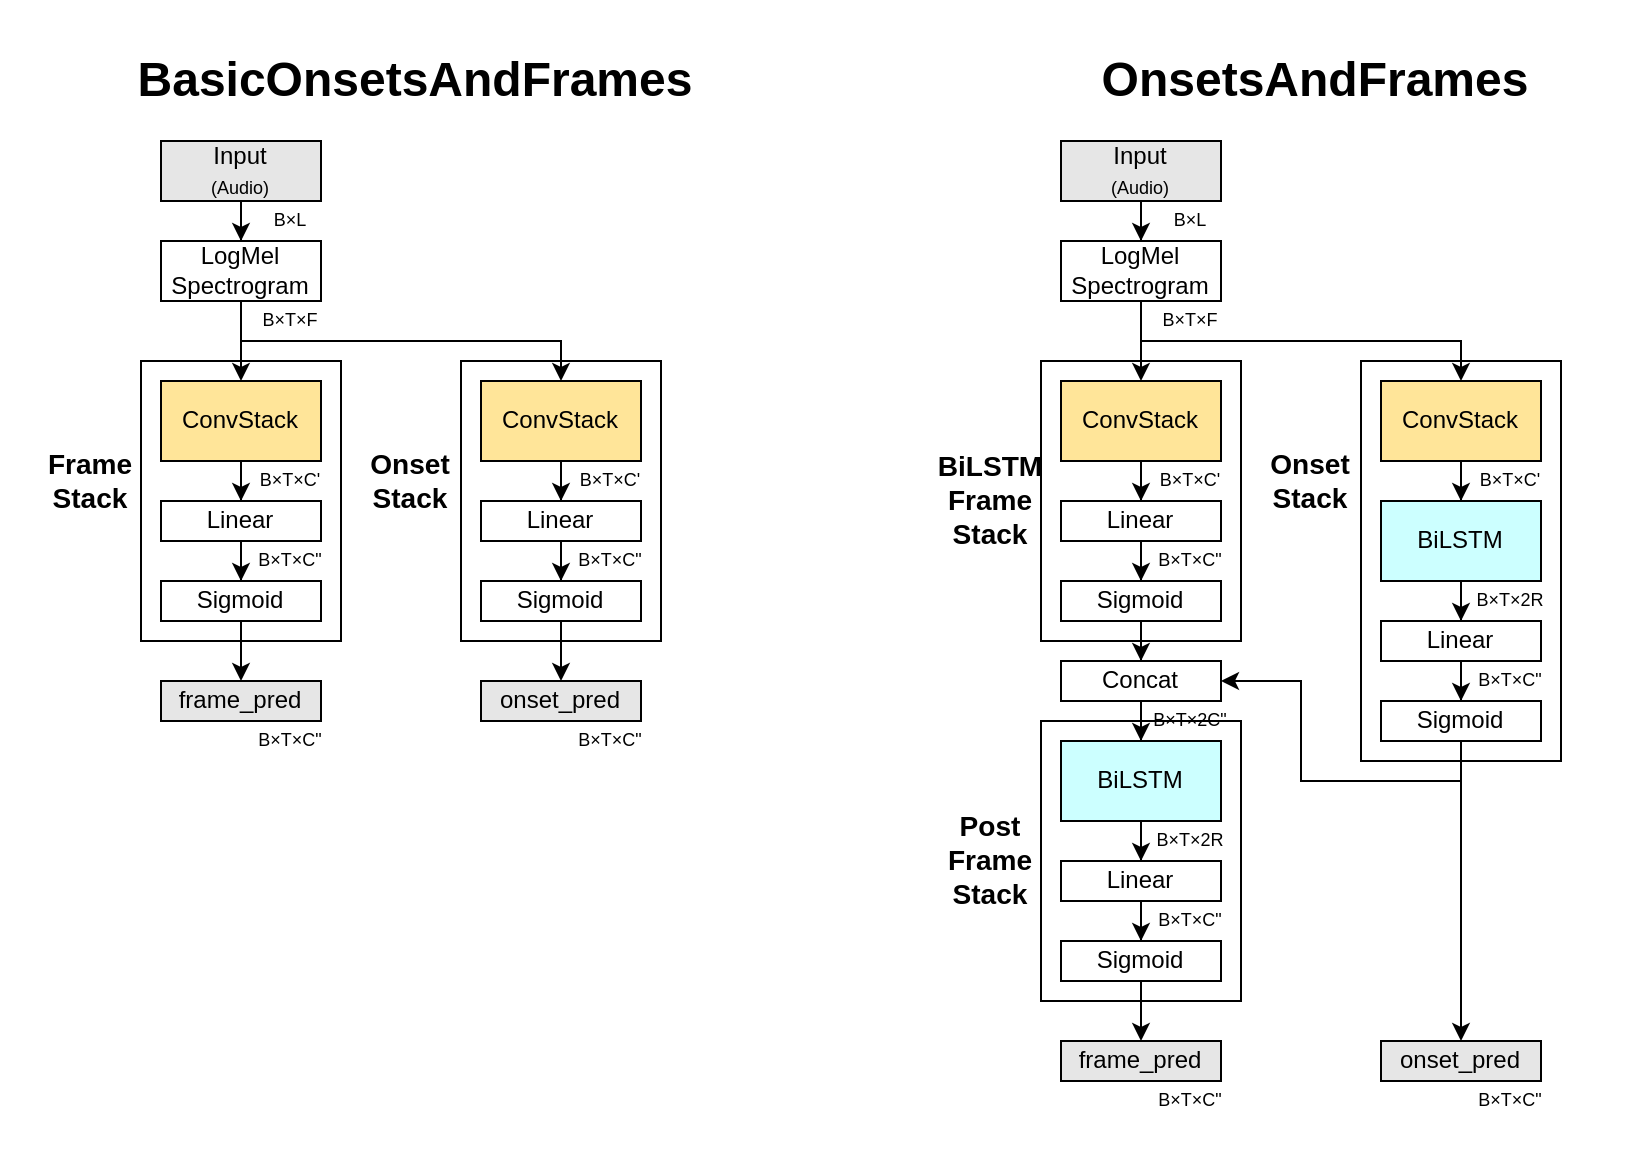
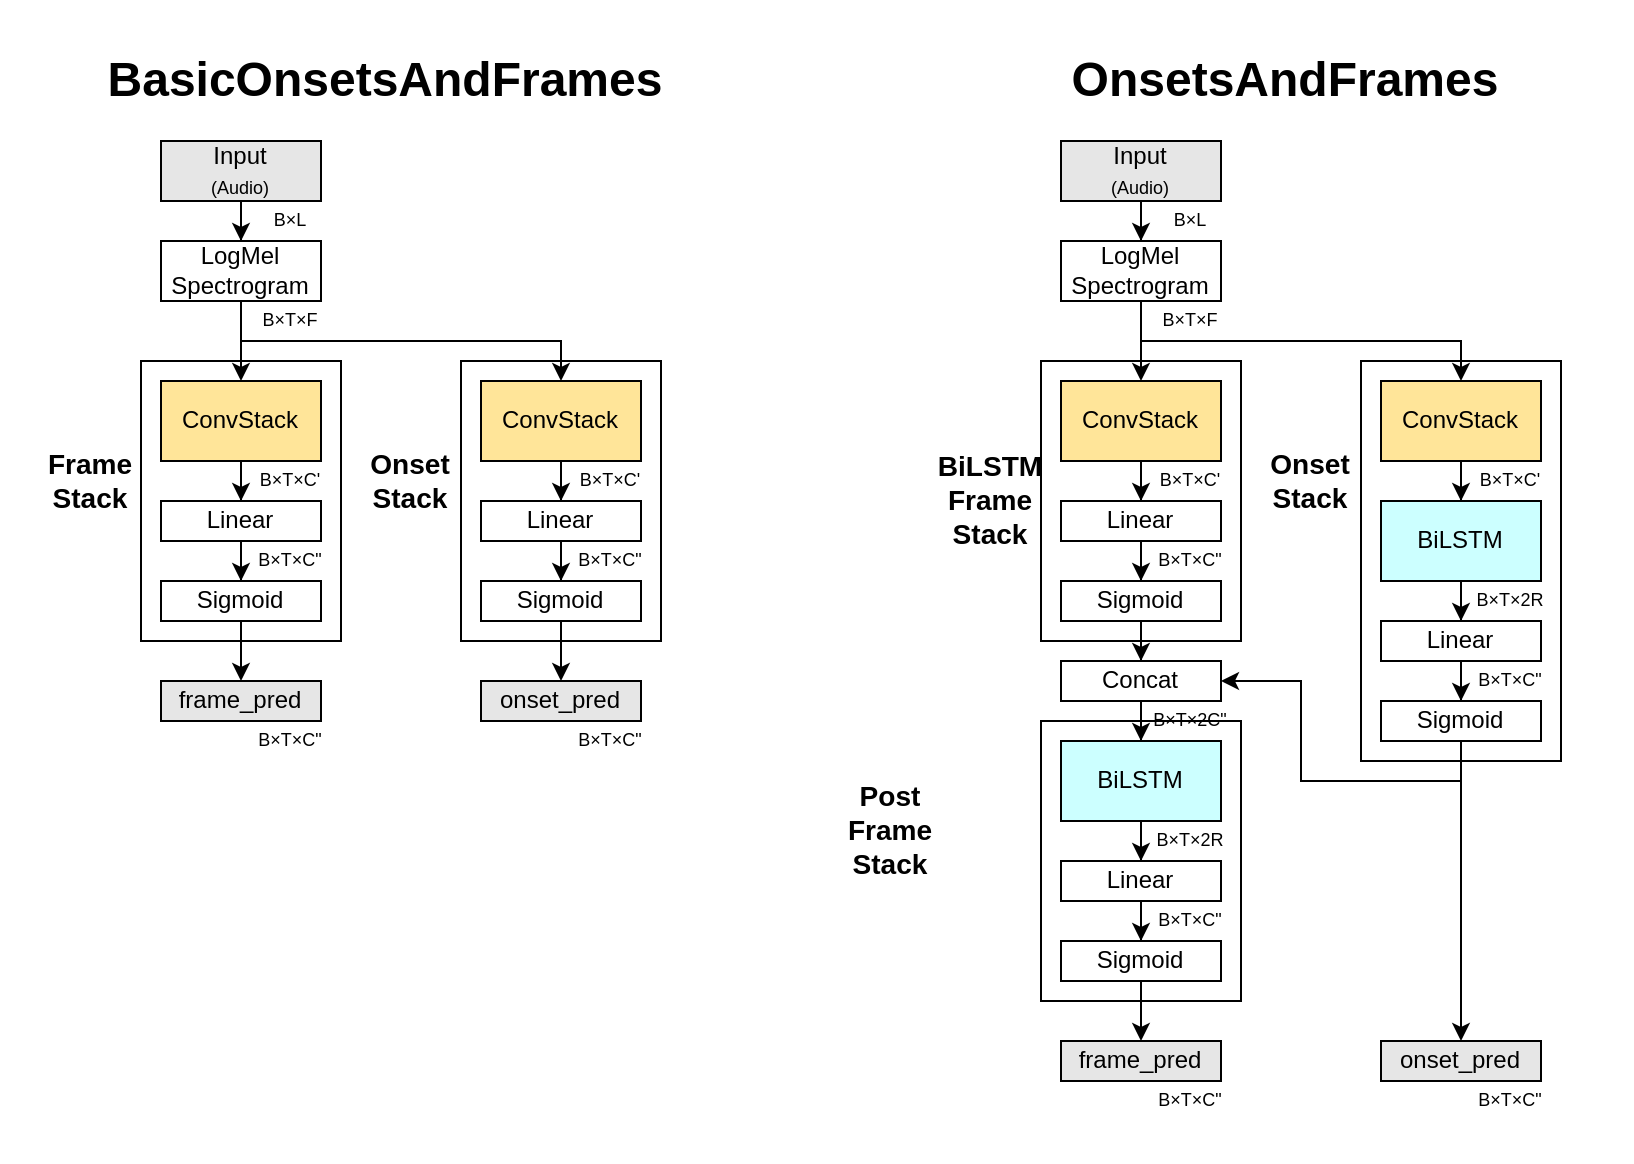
(416, 81) -> (386, 81)
(1316, 81) -> (1286, 81)
(991, 861) -> (891, 831)
